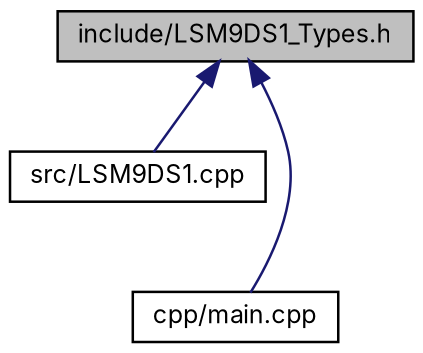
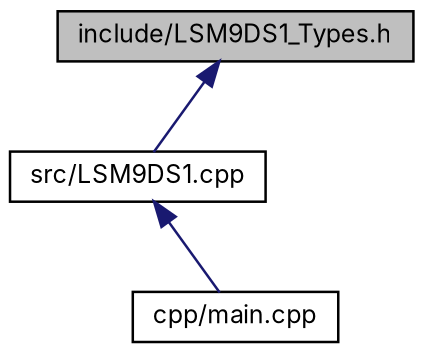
(290, 189) -> (194, 257)
